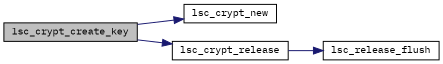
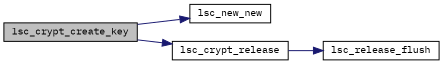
(230, 14) -> (230, 14)
